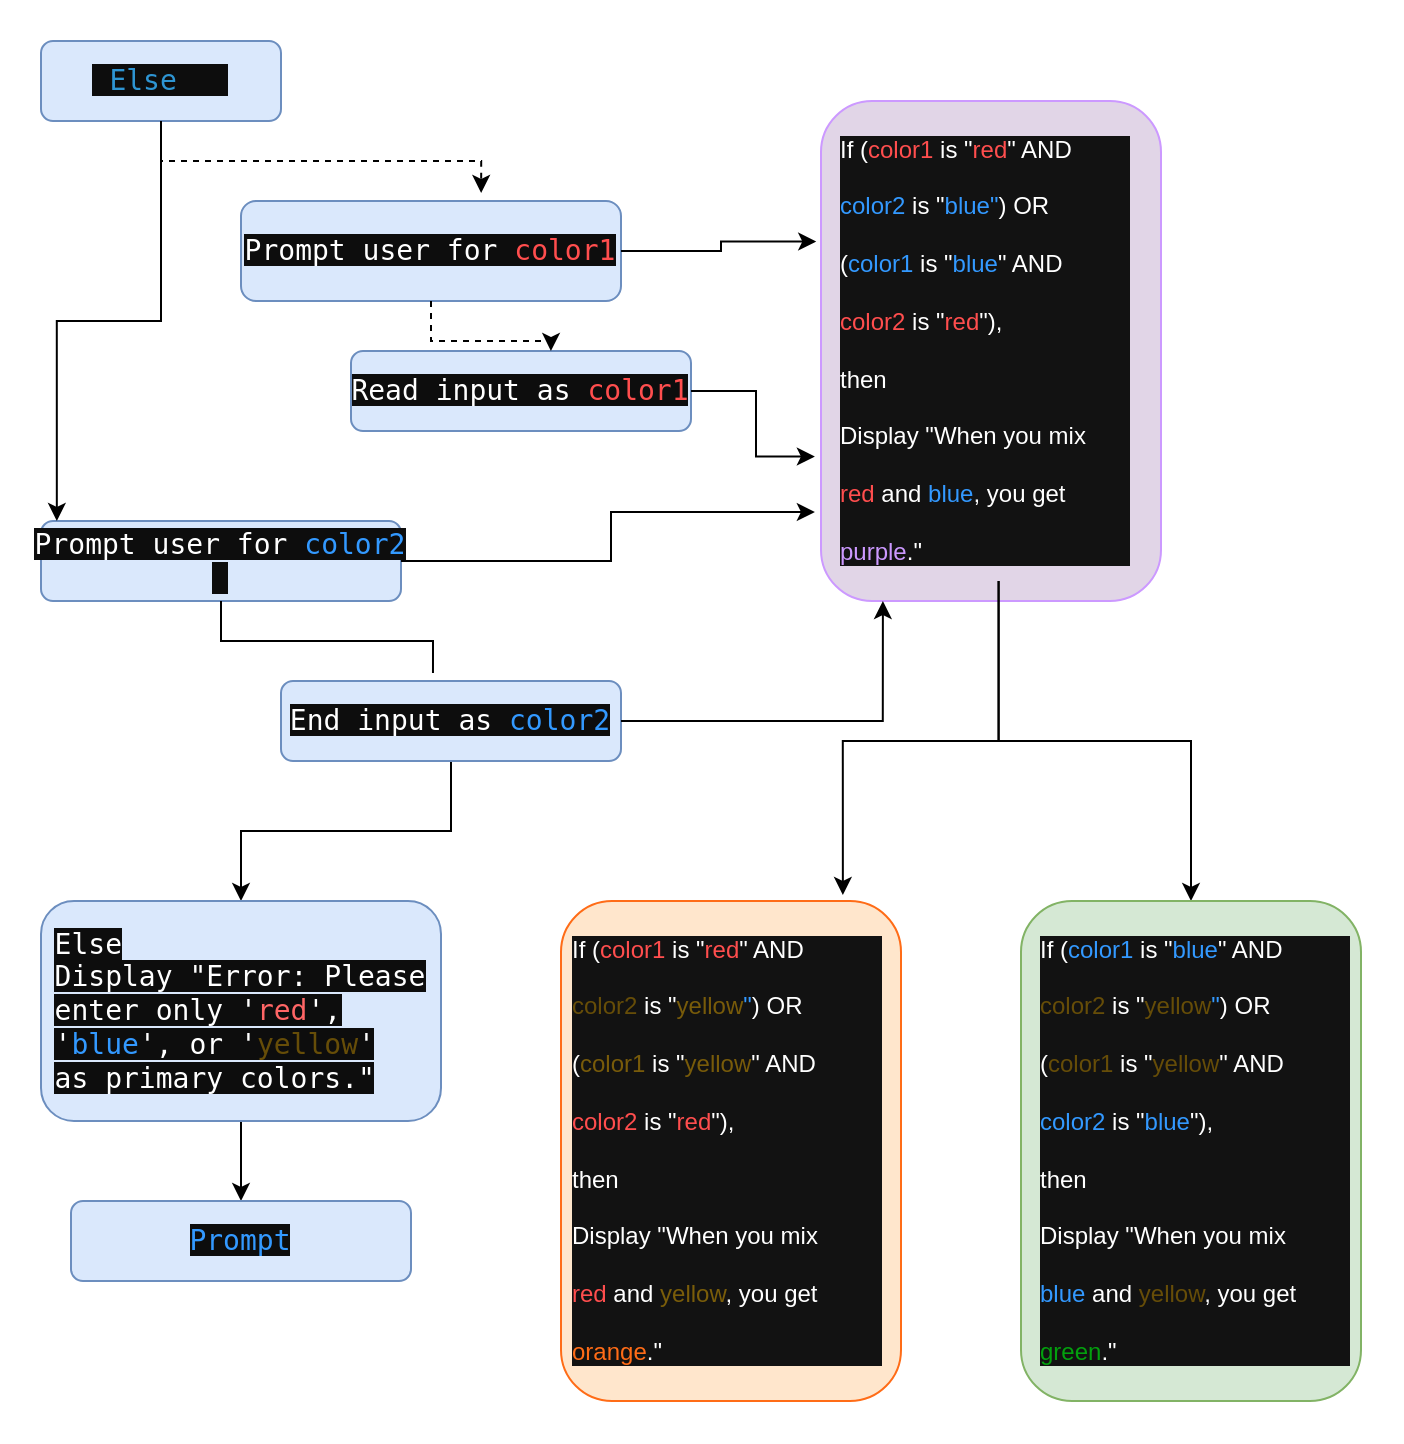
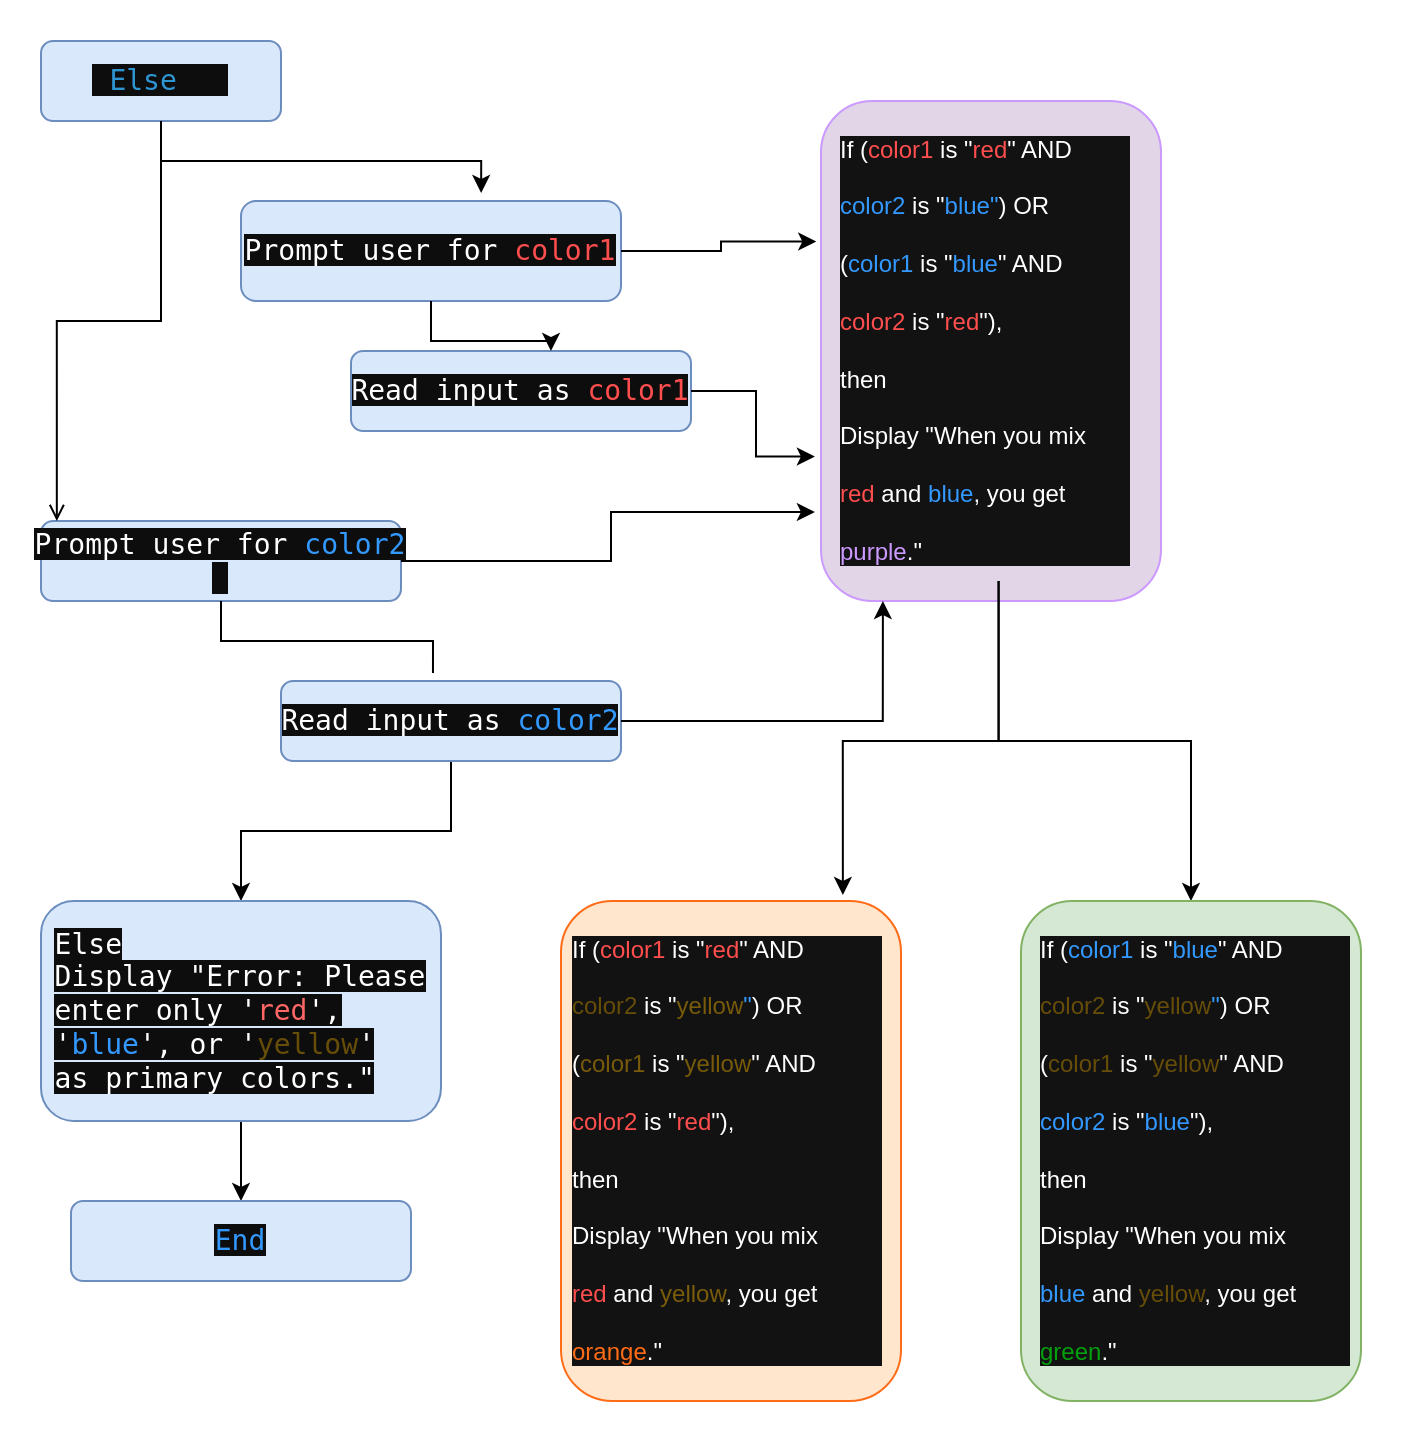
(329, 161) -> (329, 161)
(471, 341) -> (471, 341)
(57, 506) -> (57, 510)
(451, 721) -> (451, 721)
(241, 1241) -> (241, 1241)
